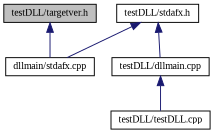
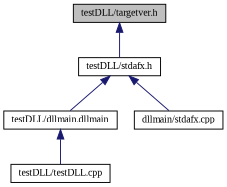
(50, 45) -> (120, 45)
(161, 67) -> (61, 120)
